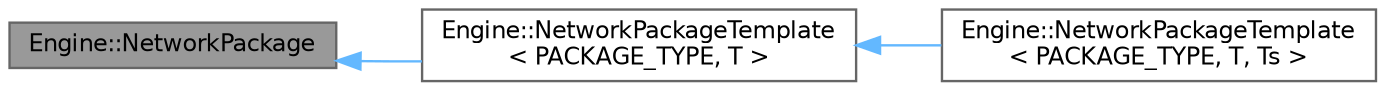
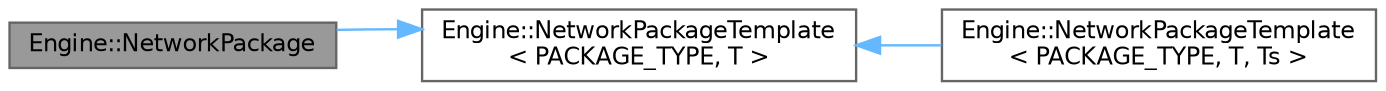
(391, 61) -> (367, 29)
